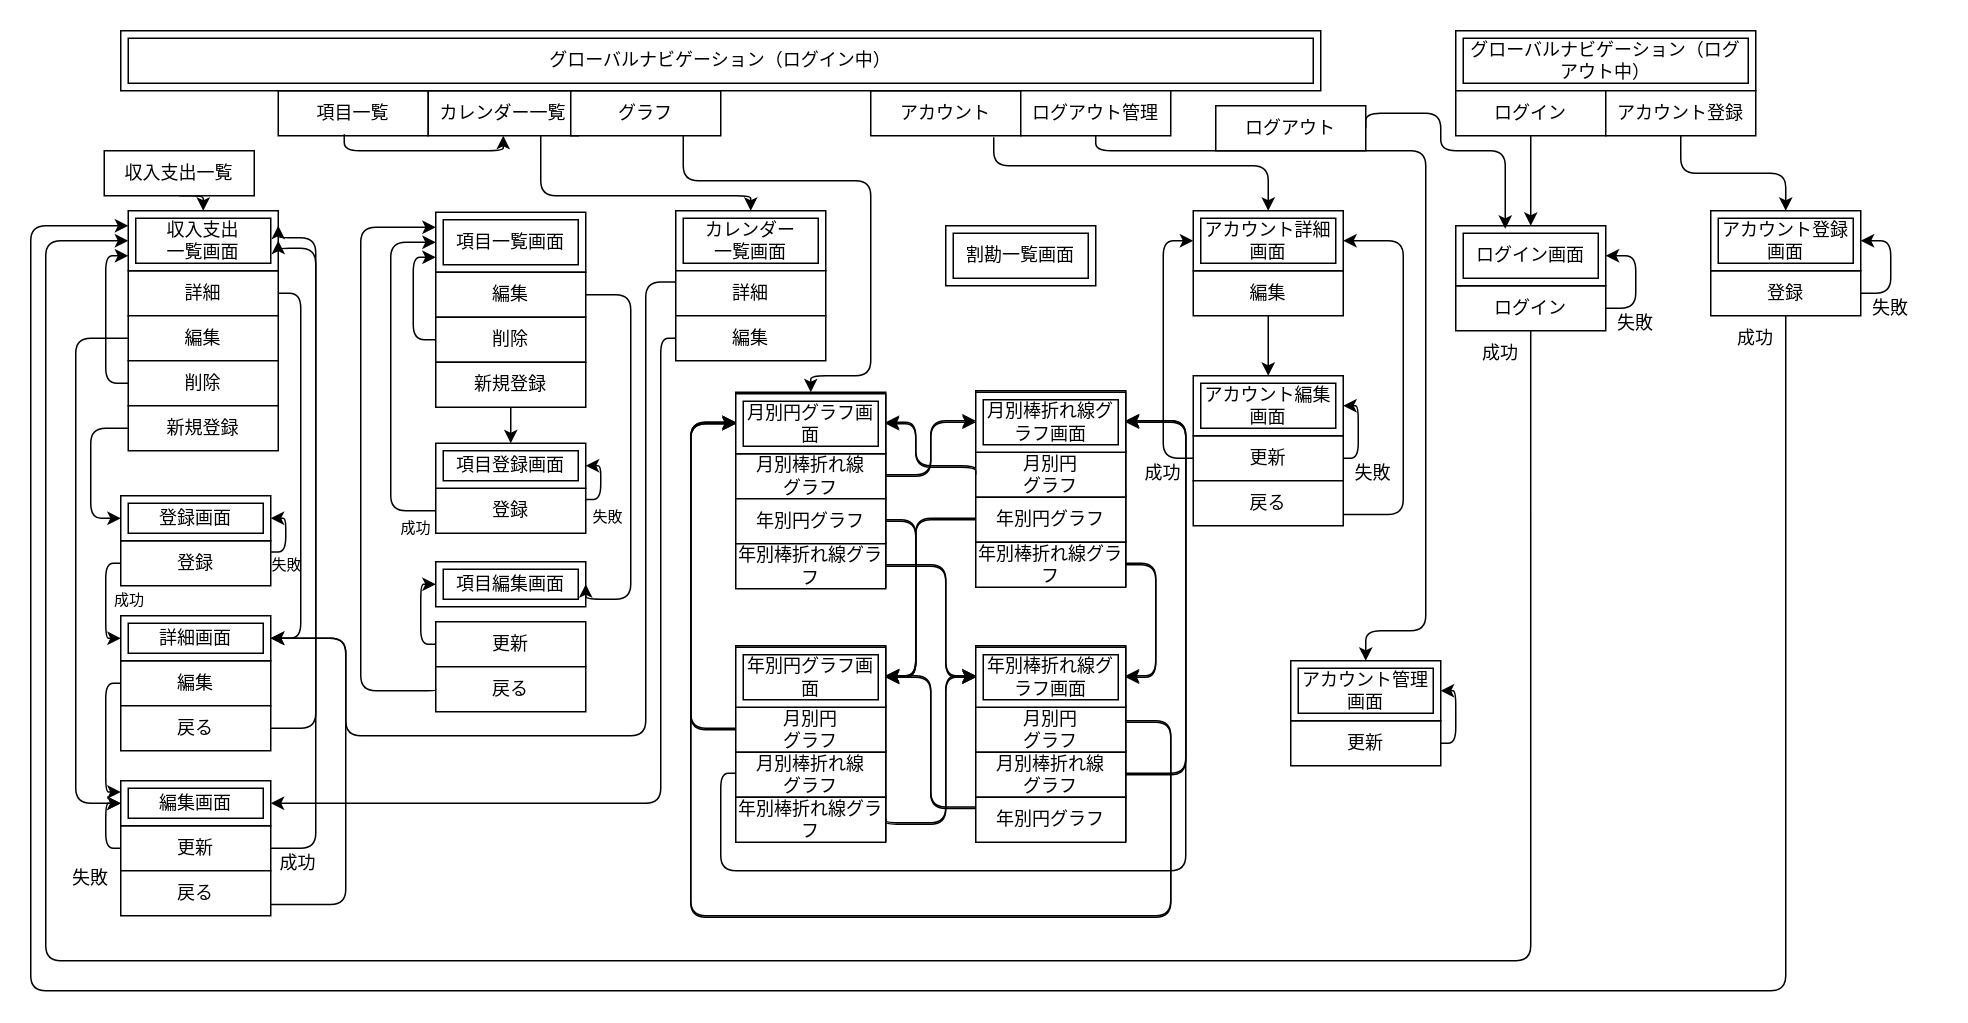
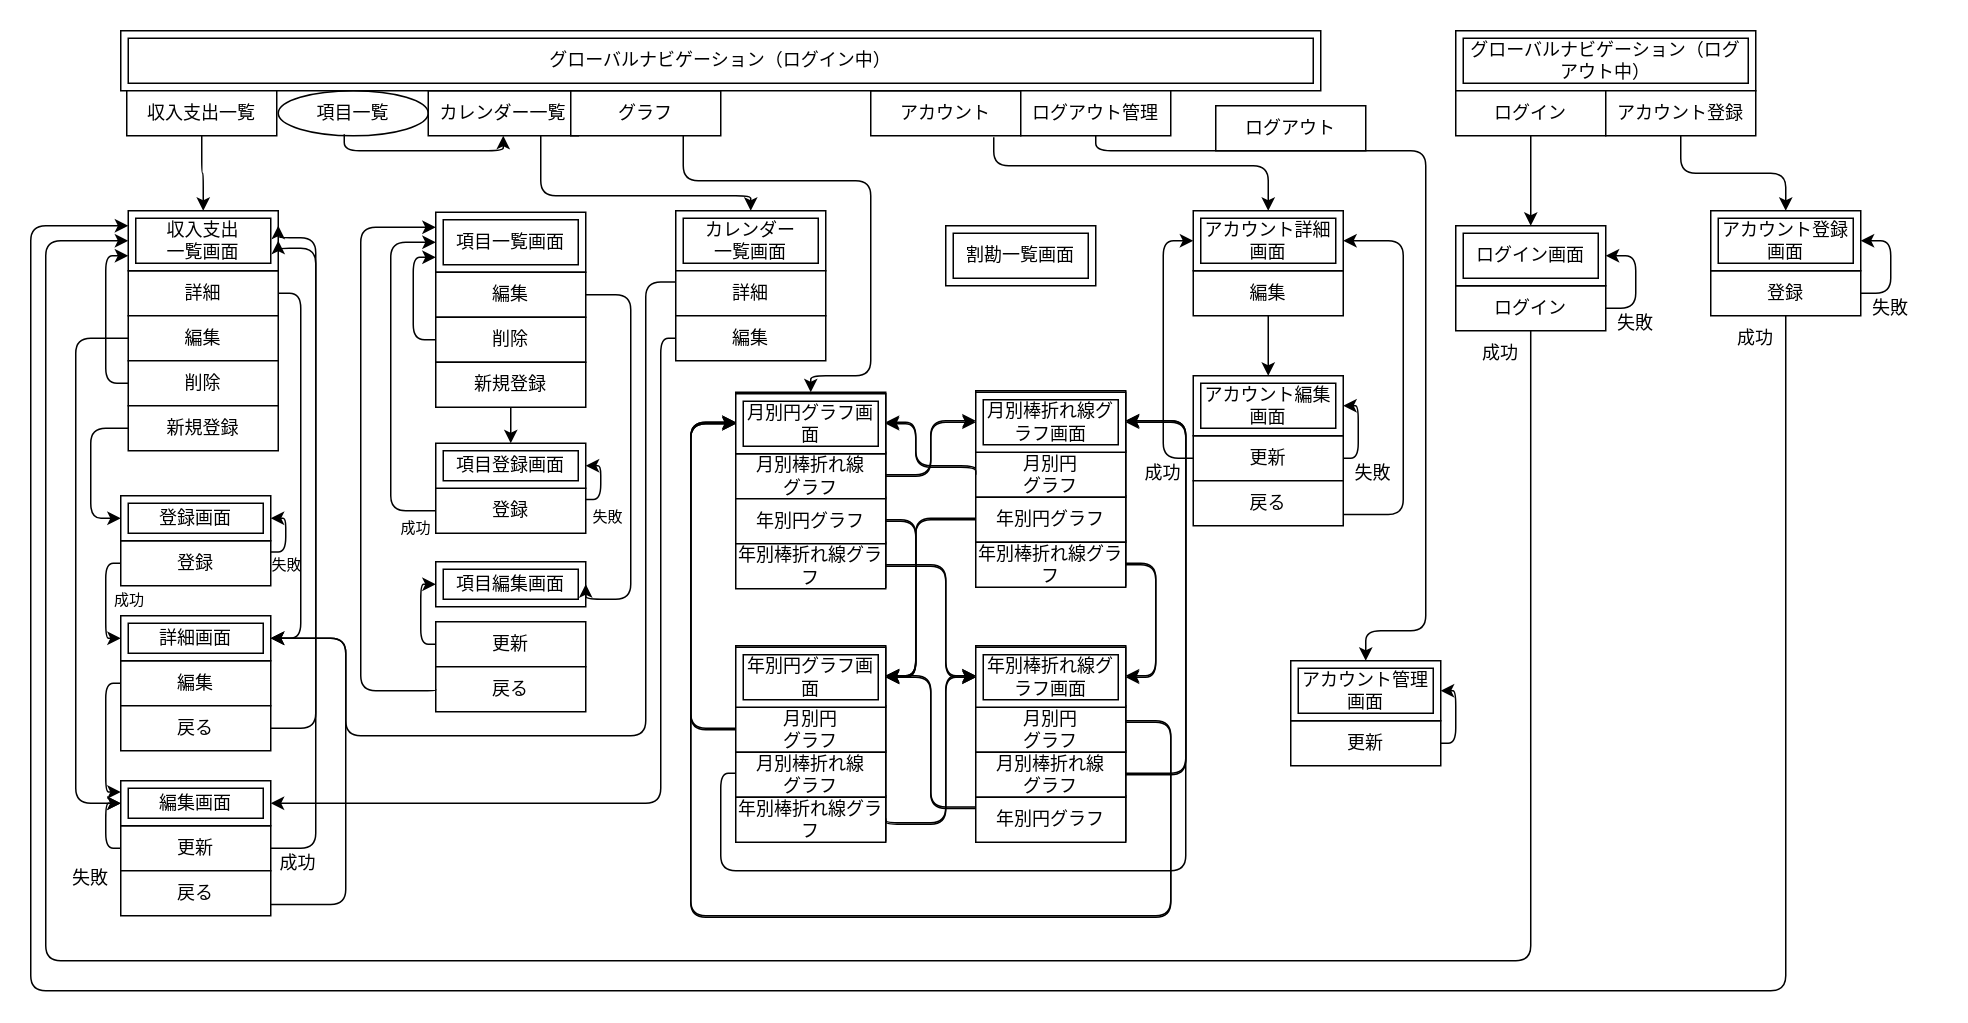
(353, 113) -> (353, 113)
(1457, 151) -> none
(179, 173) -> (202, 113)
